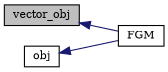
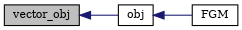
(104, 28) -> (105, 15)
